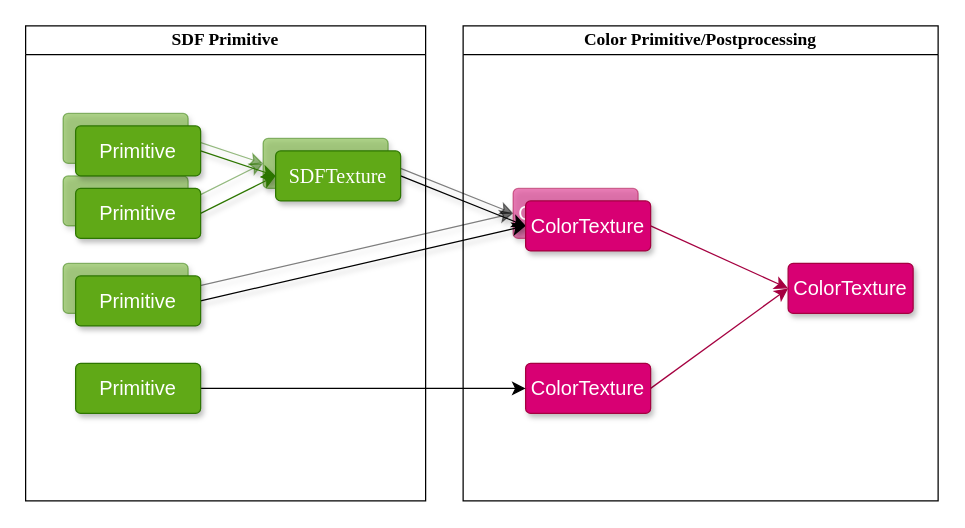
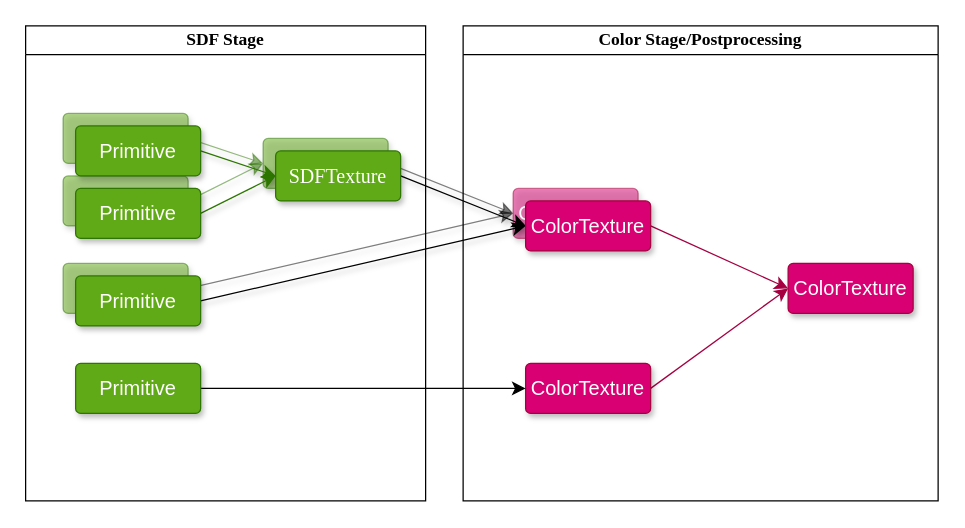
(226, 41) -> (226, 41)
(701, 41) -> (701, 41)
